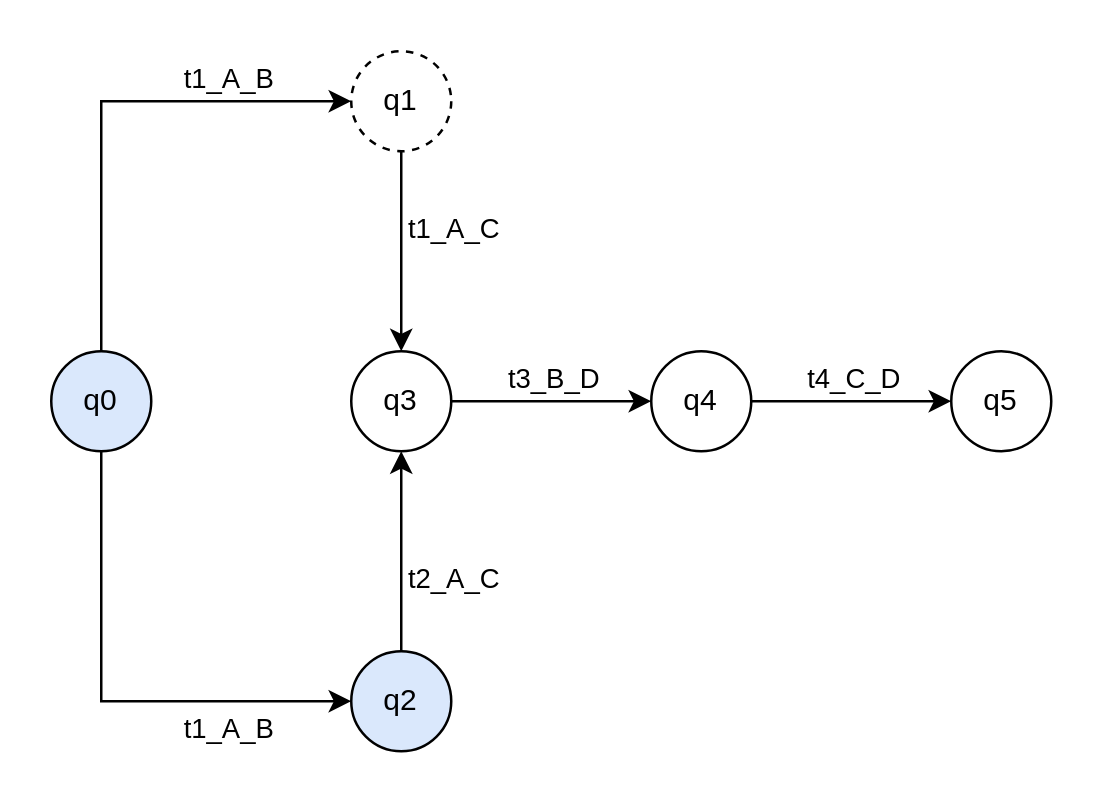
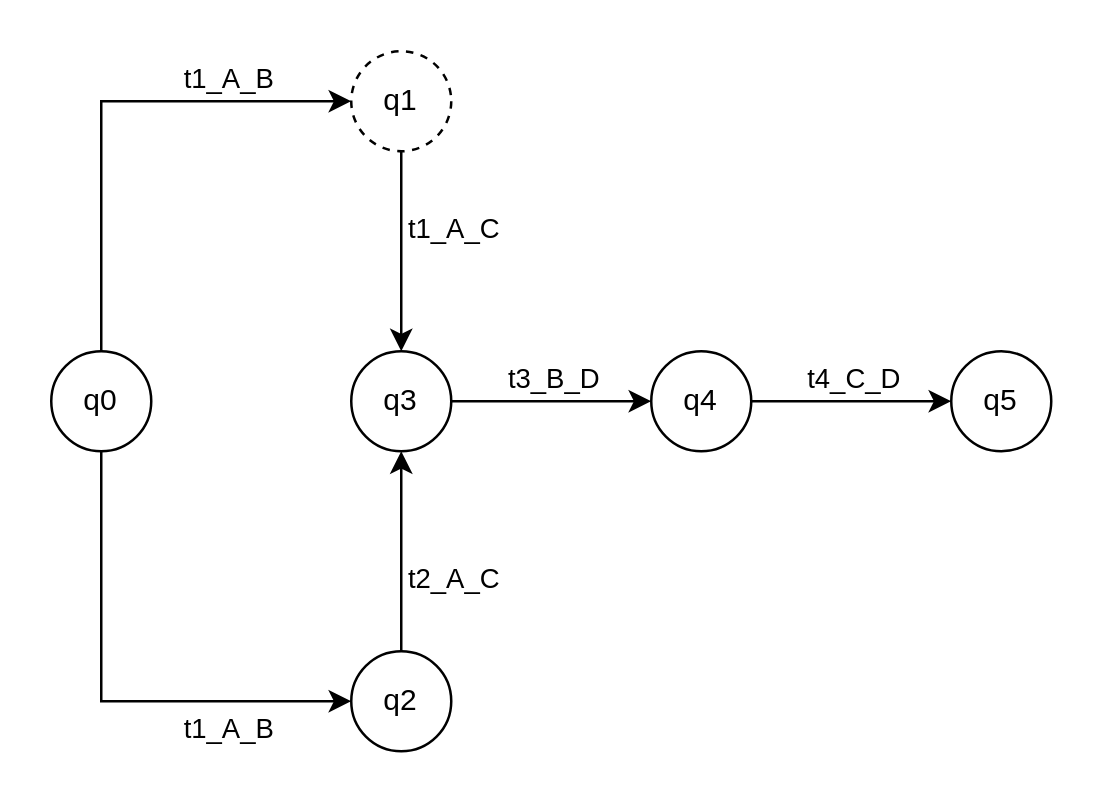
(101, 401) -> (101, 401)
(401, 701) -> (401, 701)
